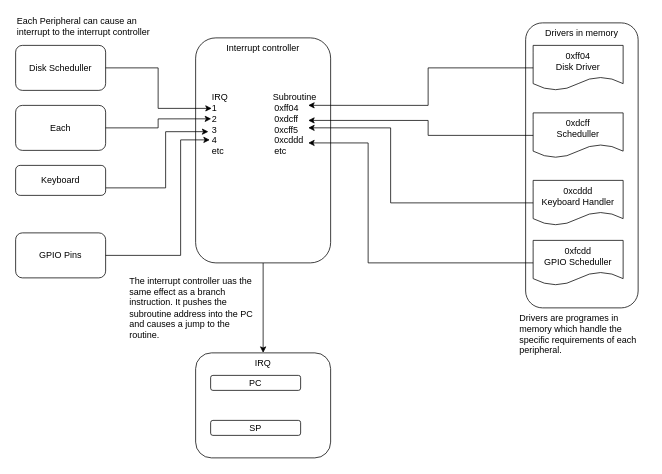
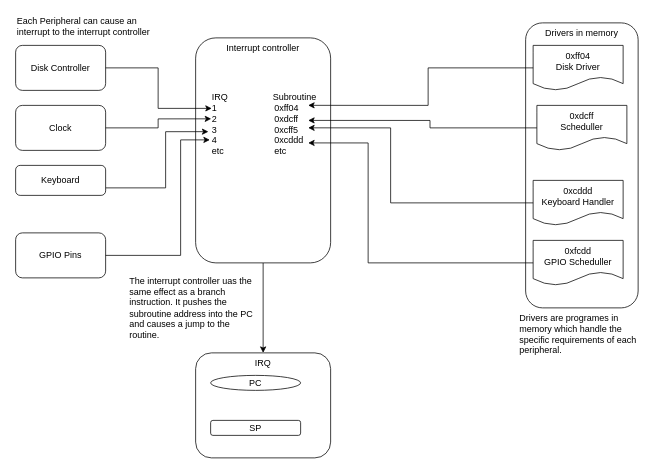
(60, 68) -> (60, 68)
(60, 128) -> (60, 128)
(578, 135) -> (582, 128)
(255, 383) -> (255, 383)
